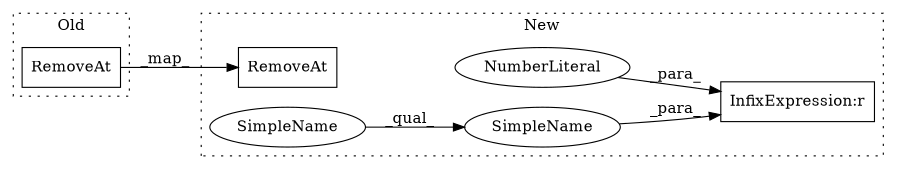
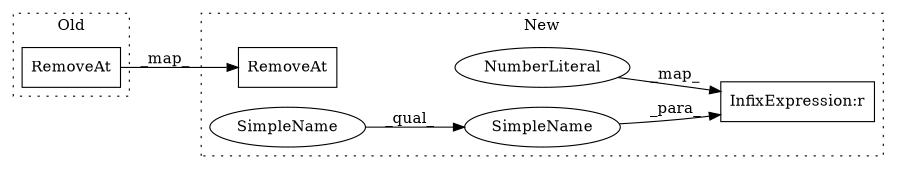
(675, 75) -> (675, 75)
